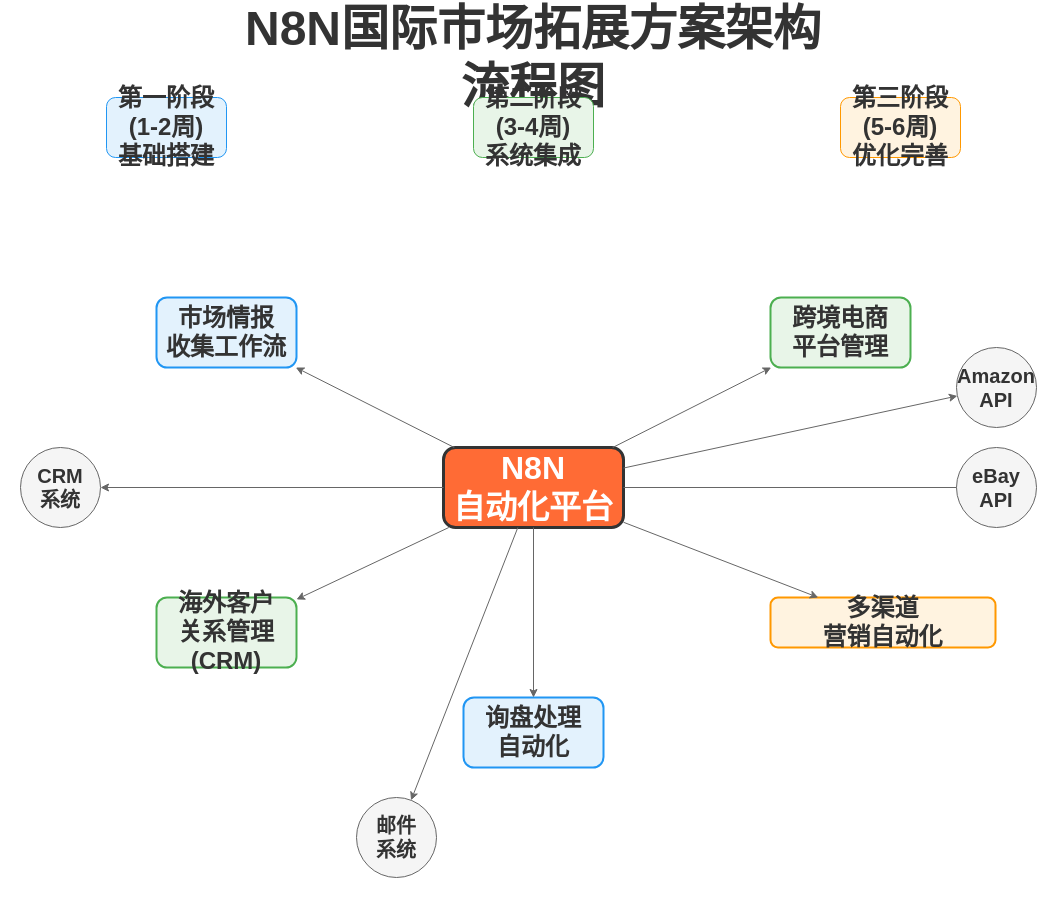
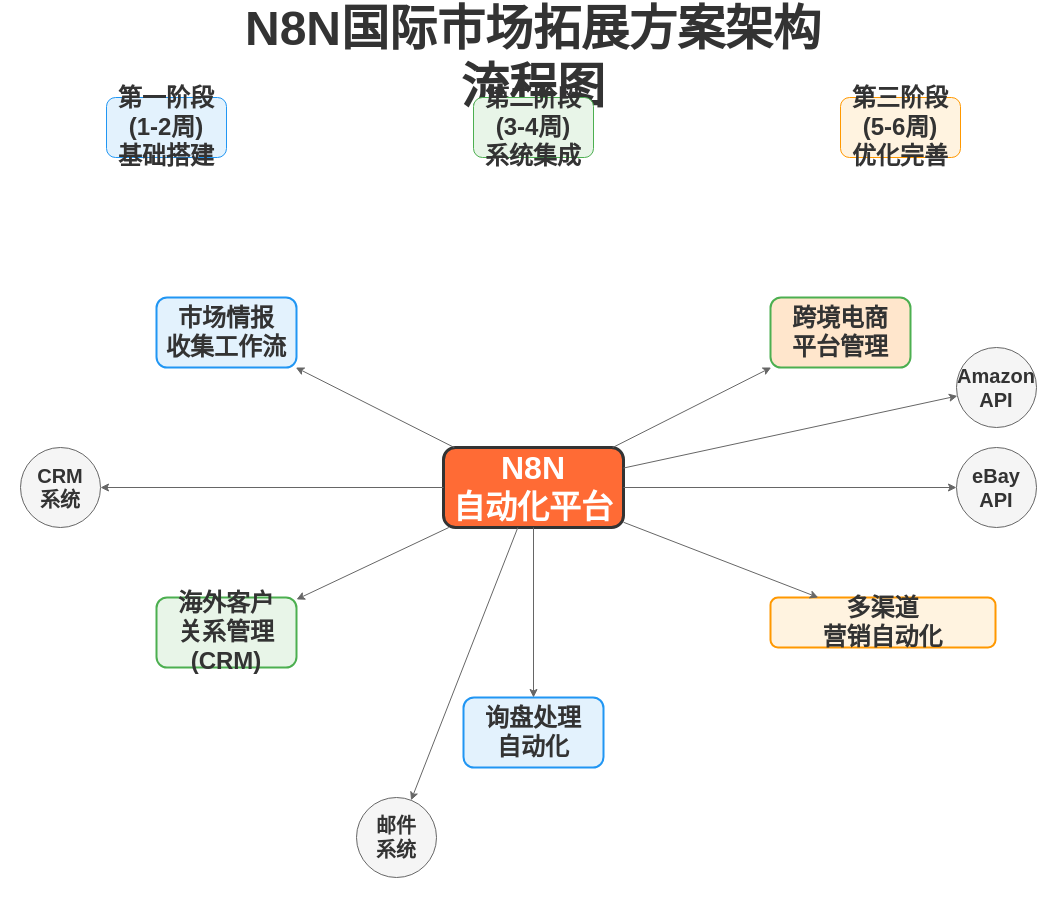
(841, 333) -> (841, 333)
(950, 488) -> (948, 488)
